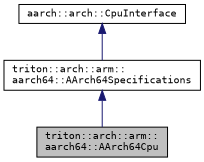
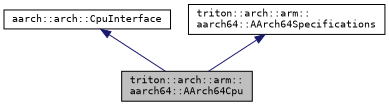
(102, 47) -> (137, 53)
